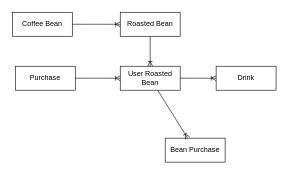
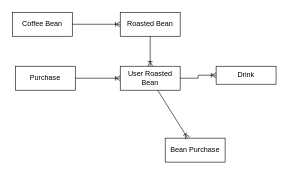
(246, 78) -> (246, 75)
